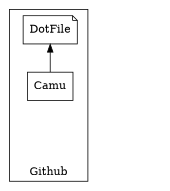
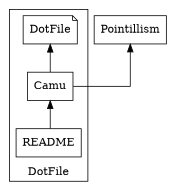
none -> (130, 30)
none -> (49, 143)
(49, 172) -> (49, 172)
